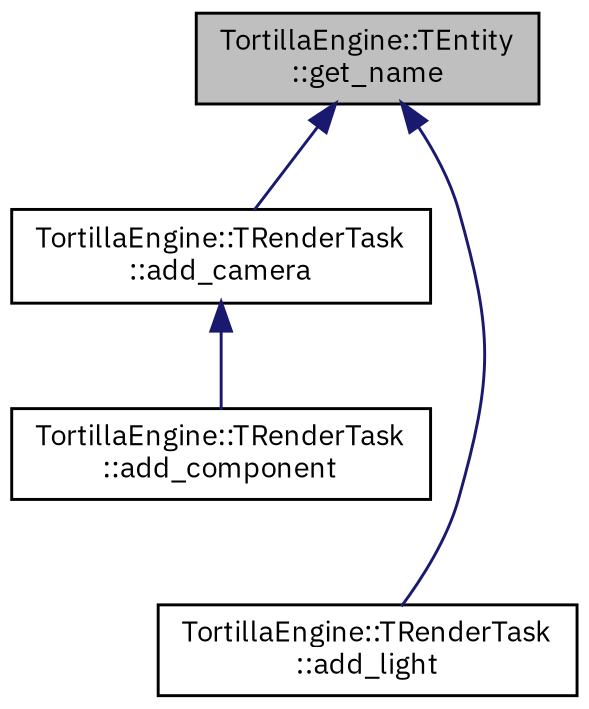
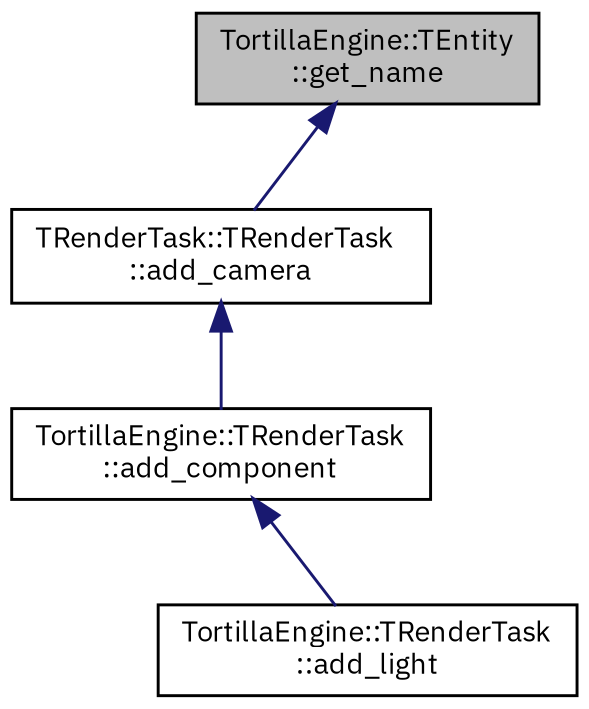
(221, 256) -> (221, 256)
(484, 369) -> (303, 564)
